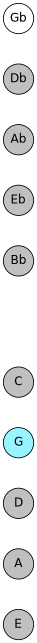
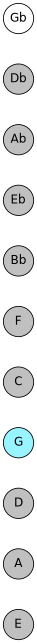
none -> (19, 322)
